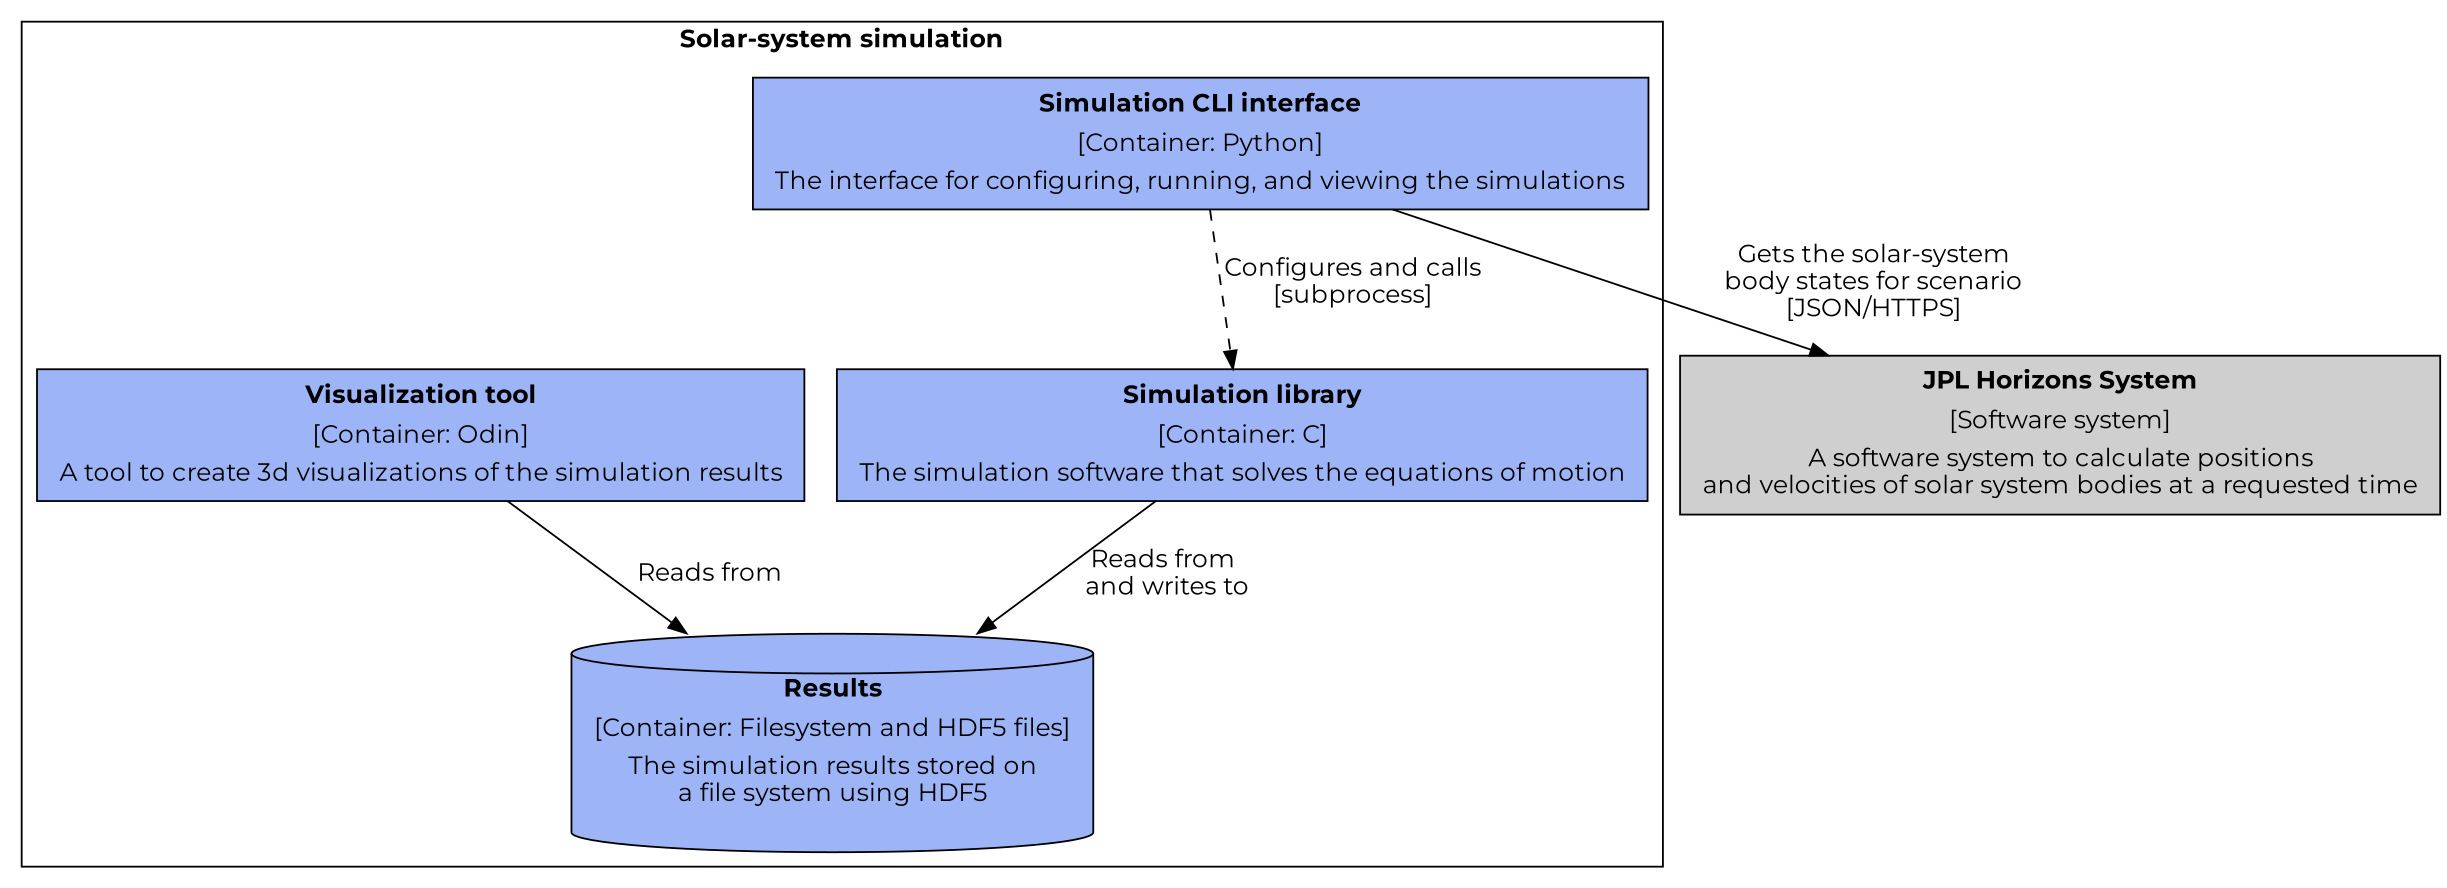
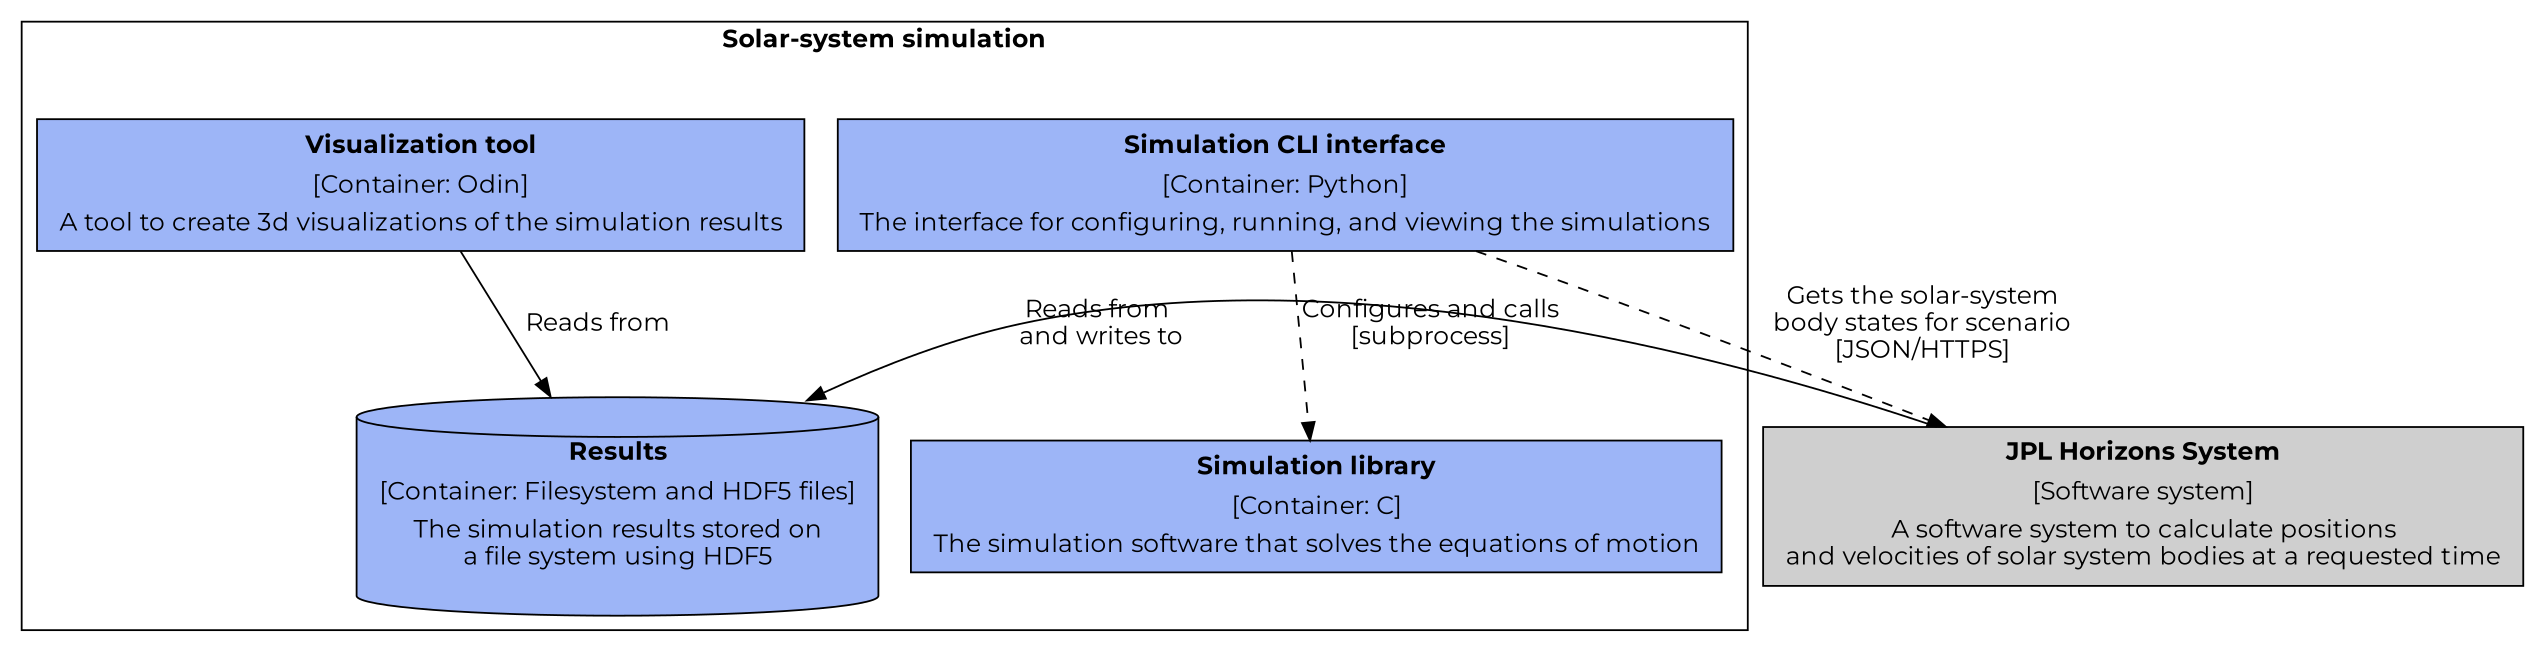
(1602, 280) -> (1703, 334)
(1074, 562) -> (1381, 306)
